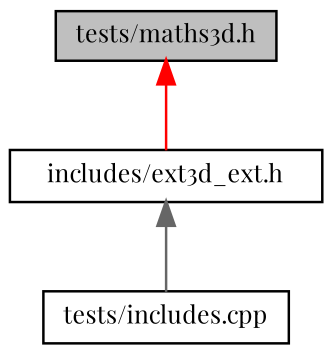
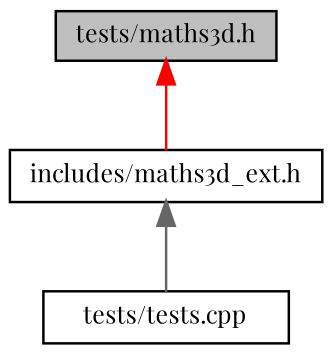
(166, 176) -> (166, 176)
(166, 317) -> (166, 317)
